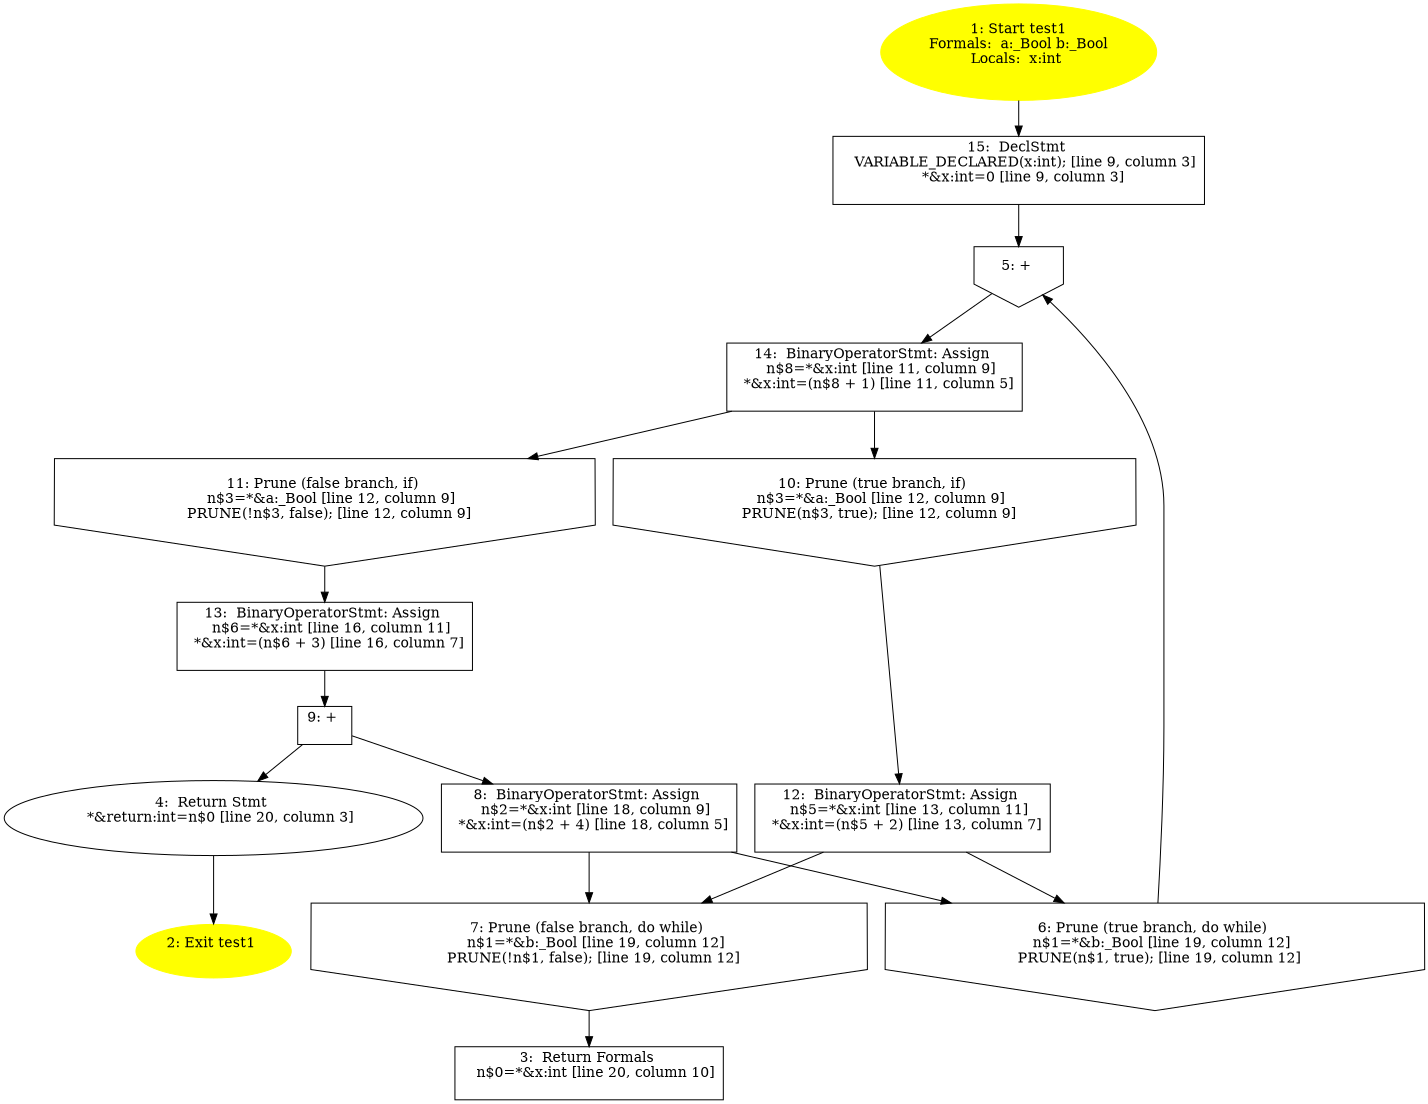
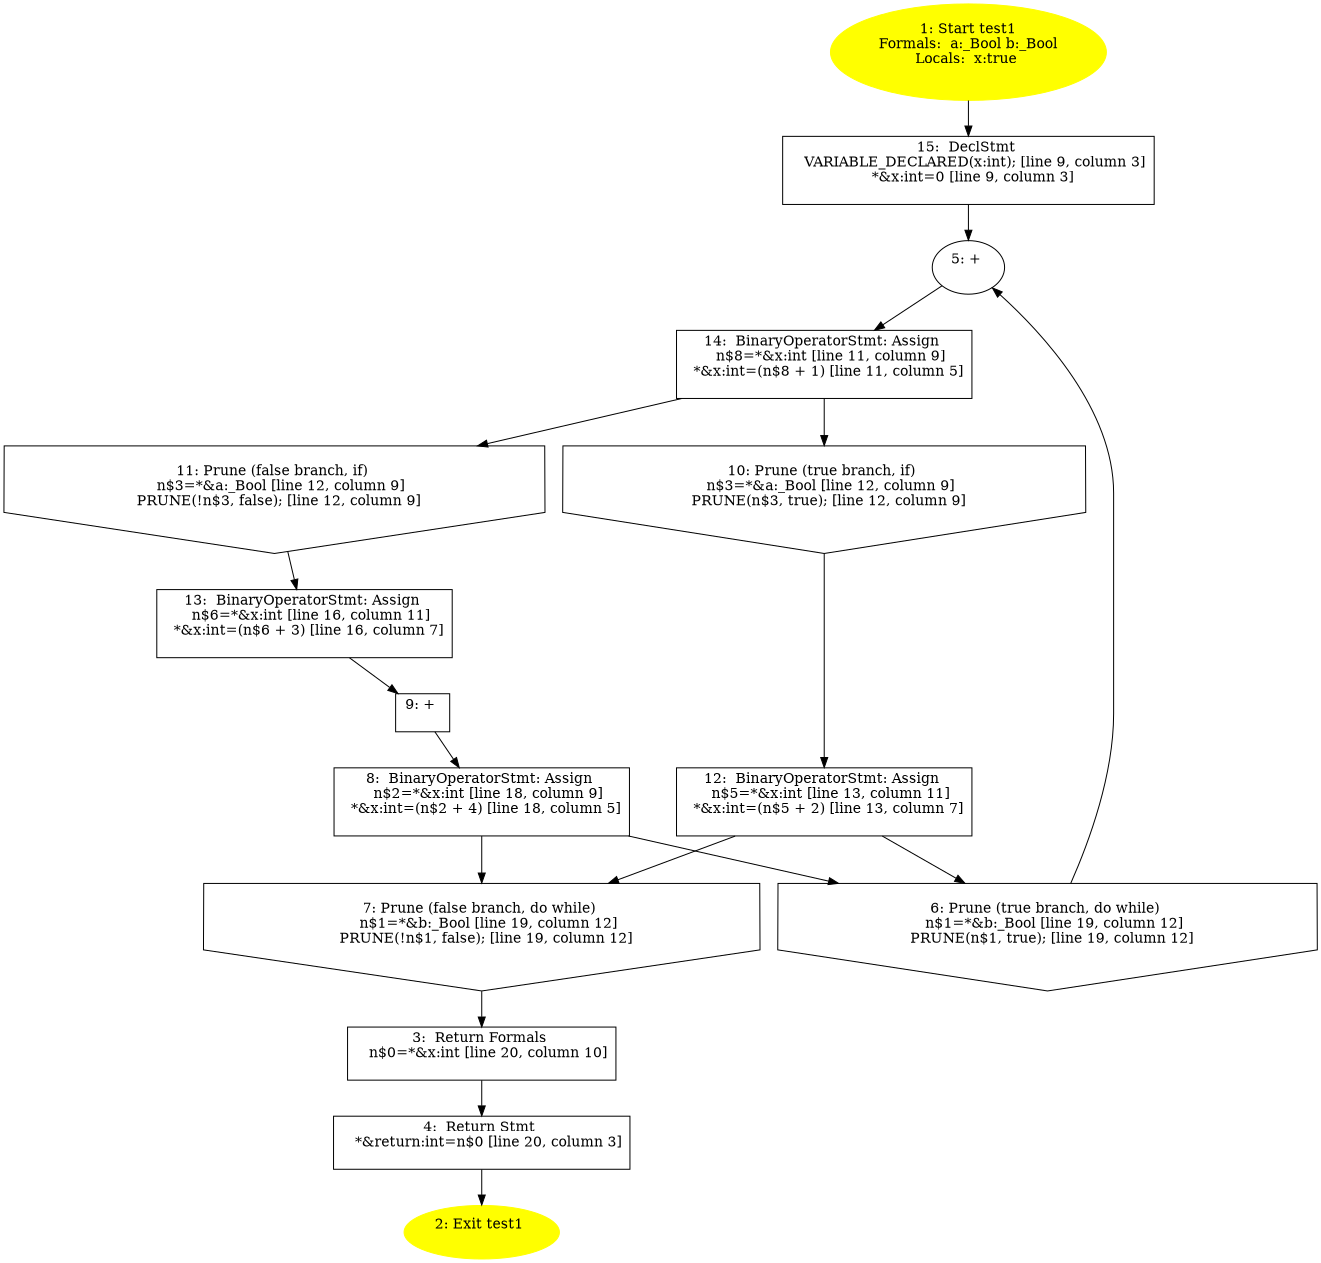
(1019, 52) -> (968, 52)
(1019, 274) -> (968, 267)
(284, 760) -> (482, 1093)
(214, 818) -> (482, 1143)
